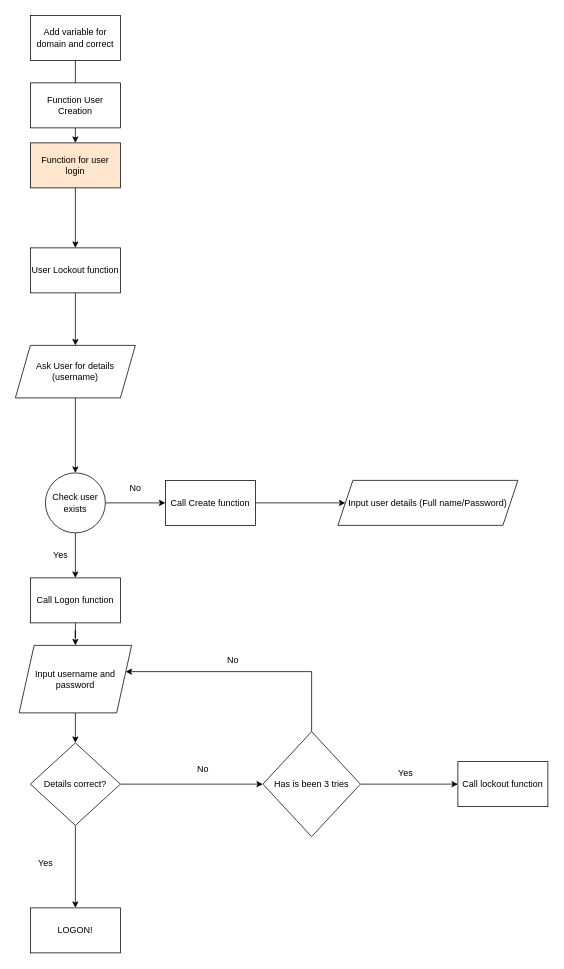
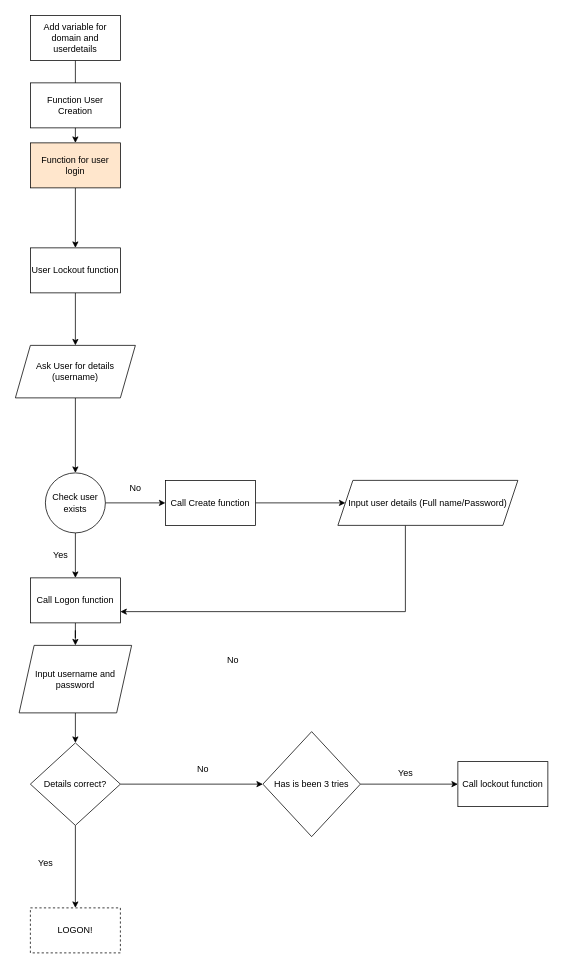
(75, 38) -> (75, 38)
none -> (308, 612)
(252, 672) -> none
(75, 930) -> (75, 930)
